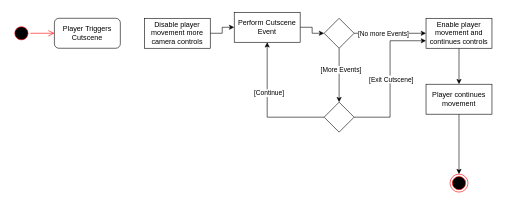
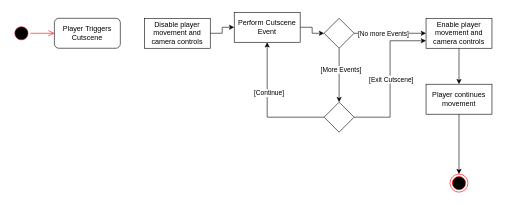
(177, 33) -> (177, 33)
(459, 33) -> (459, 33)
